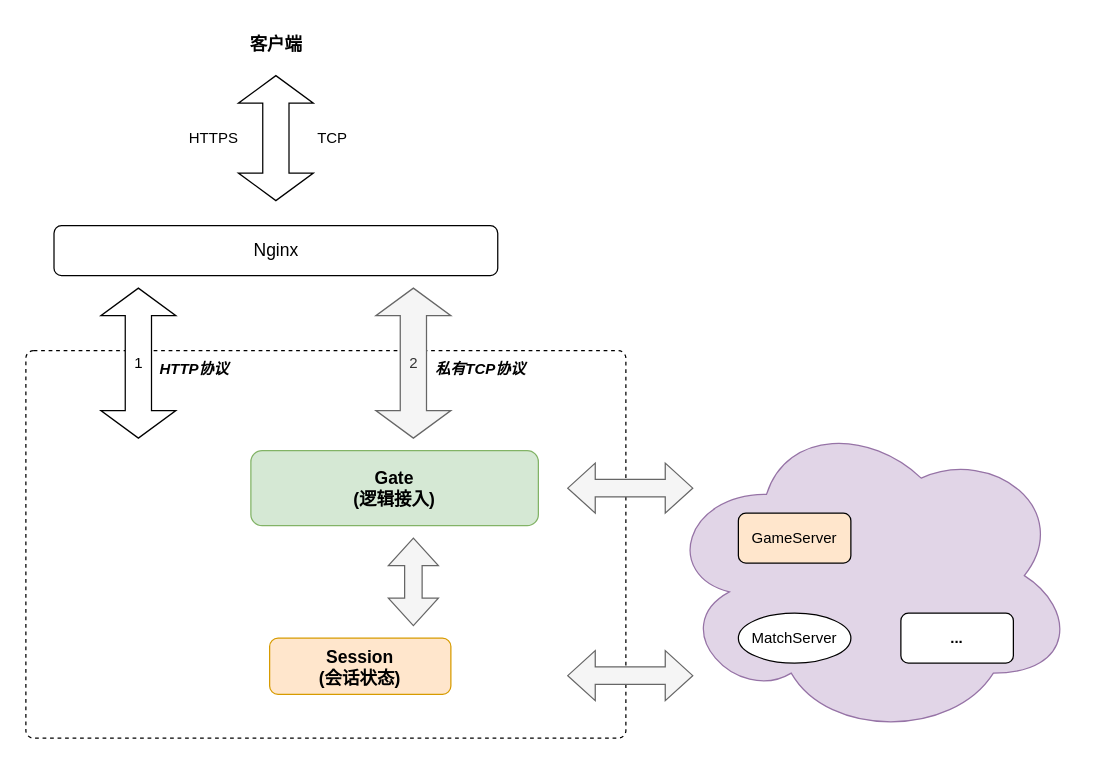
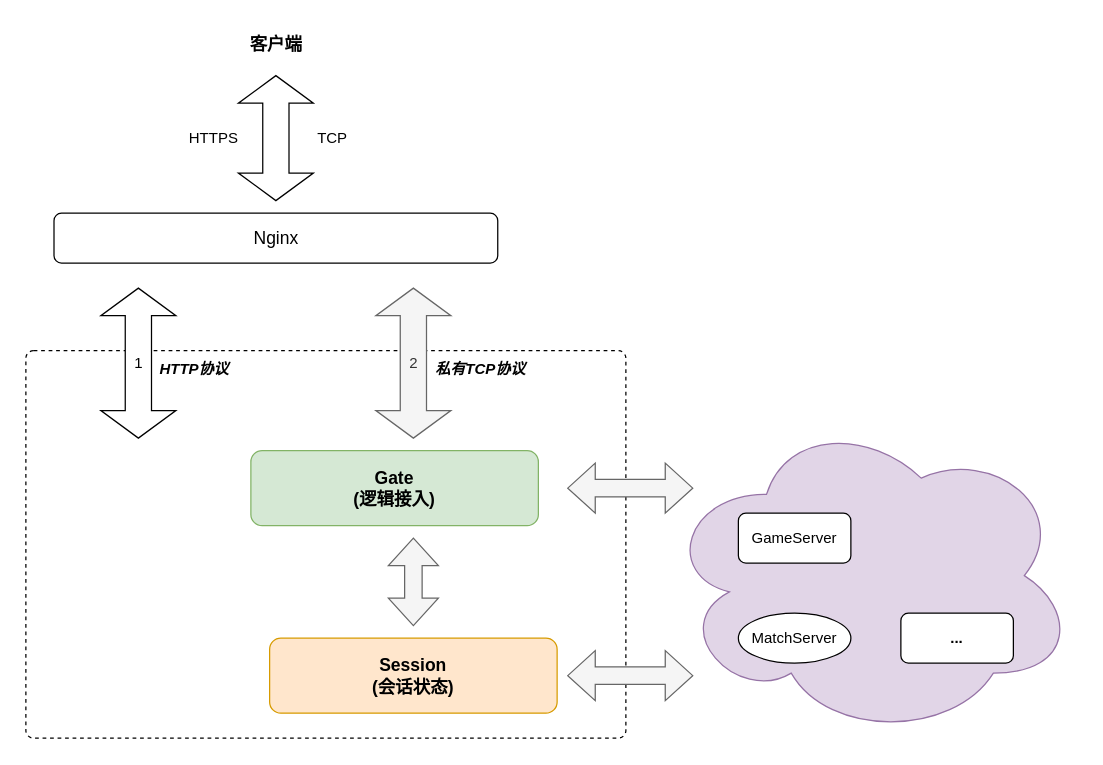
(276, 251) -> (276, 238)
(794, 538) -> (794, 538)
(360, 666) -> (413, 676)
